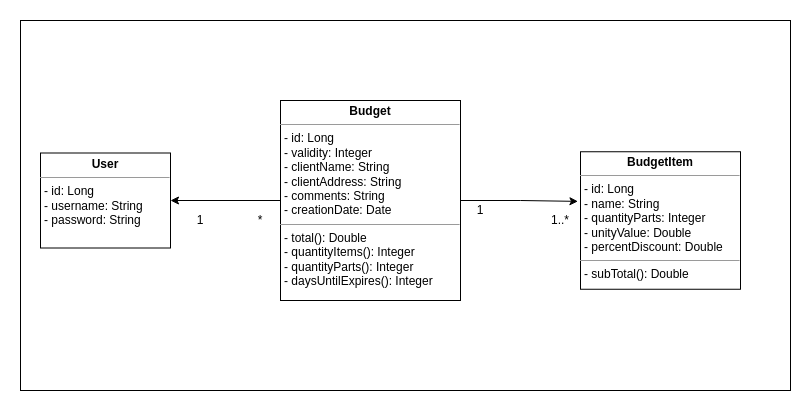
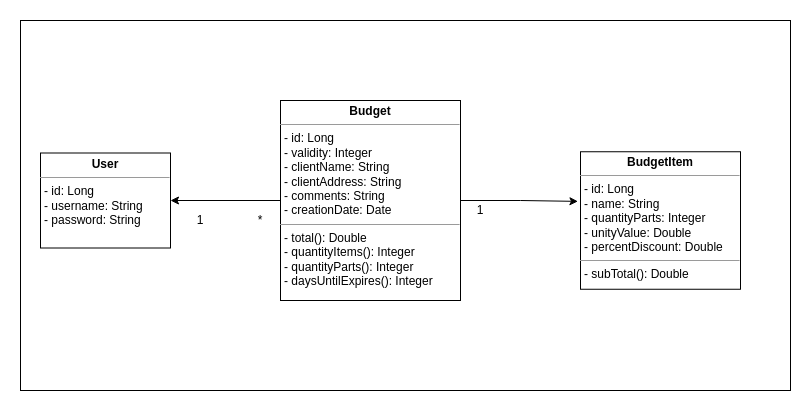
(561, 221) -> none
